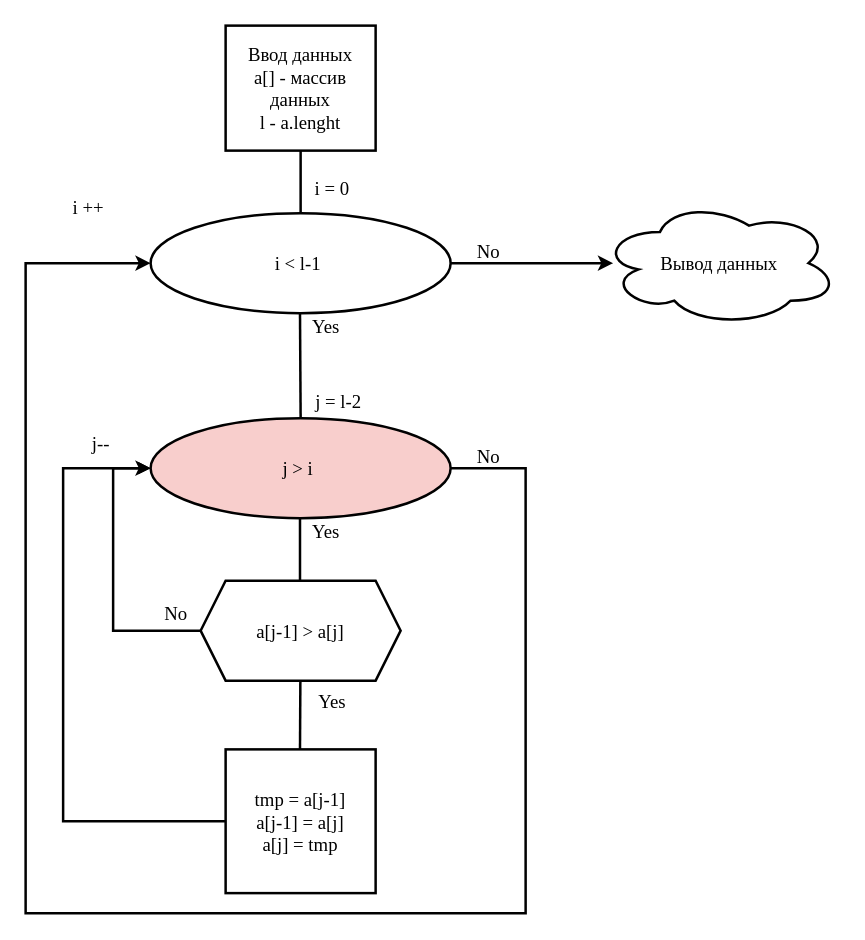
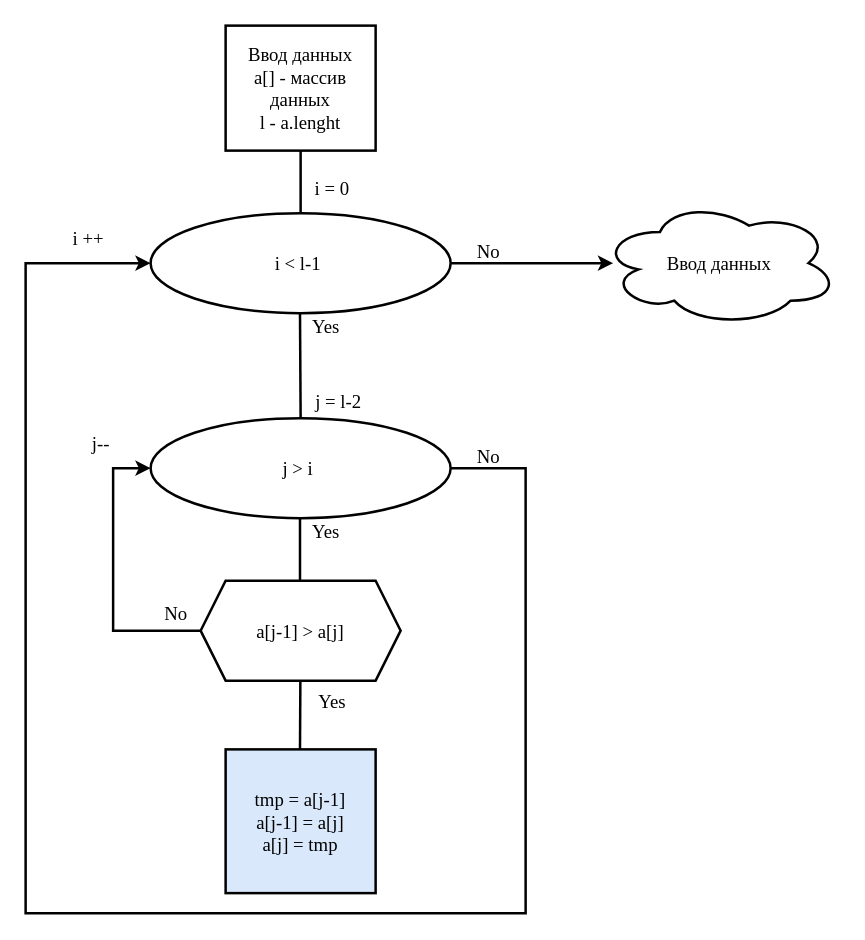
(88, 207) -> (88, 238)
(719, 263) -> (719, 263)
(144, 468) -> (113, 471)
(301, 468) -> (301, 468)
(63, 702) -> none
(301, 821) -> (301, 821)
